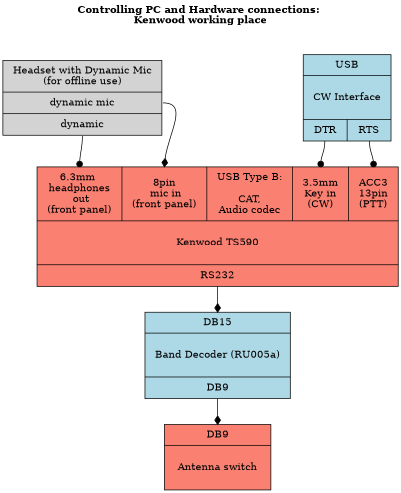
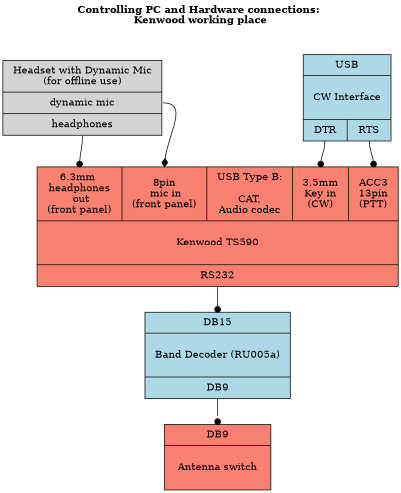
(82, 124) -> (82, 124)
(218, 296) -> (218, 296)
(218, 407) -> (218, 407)
